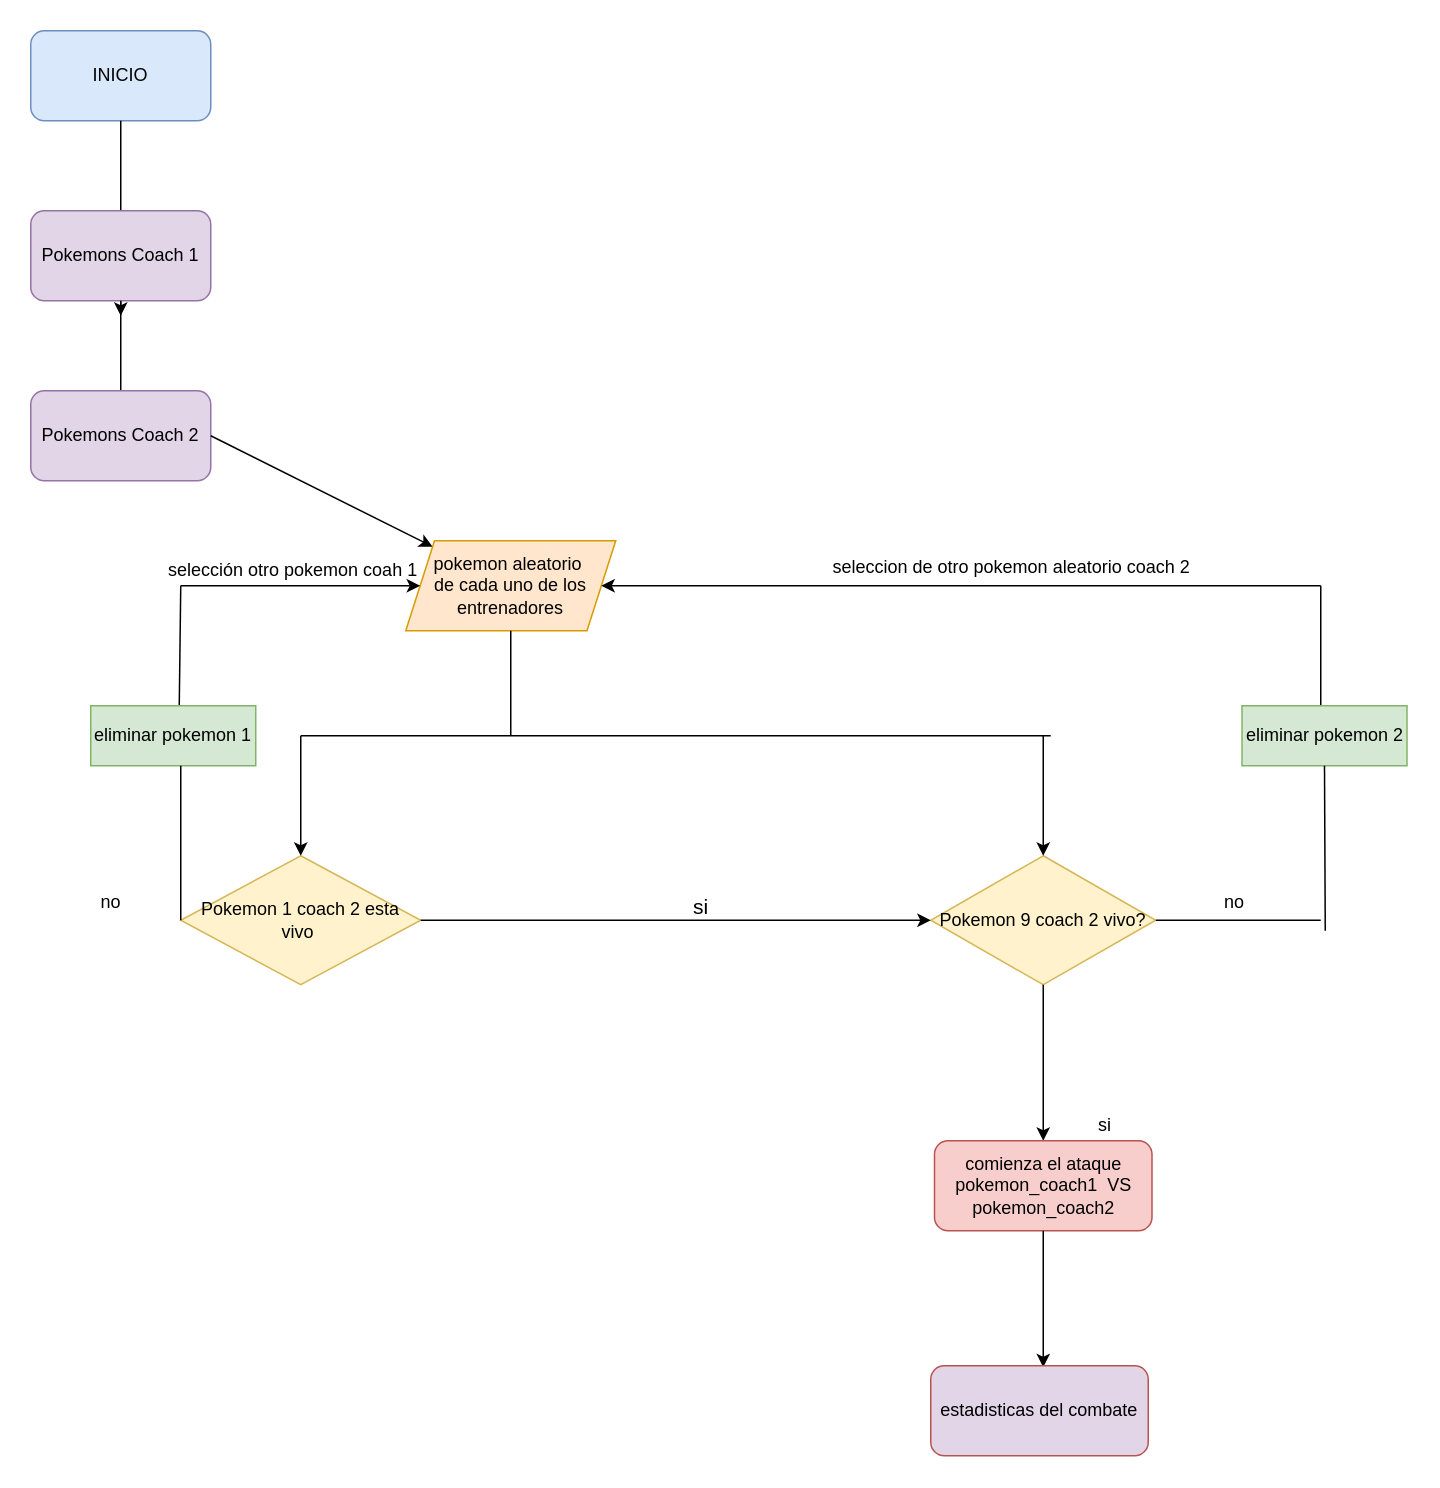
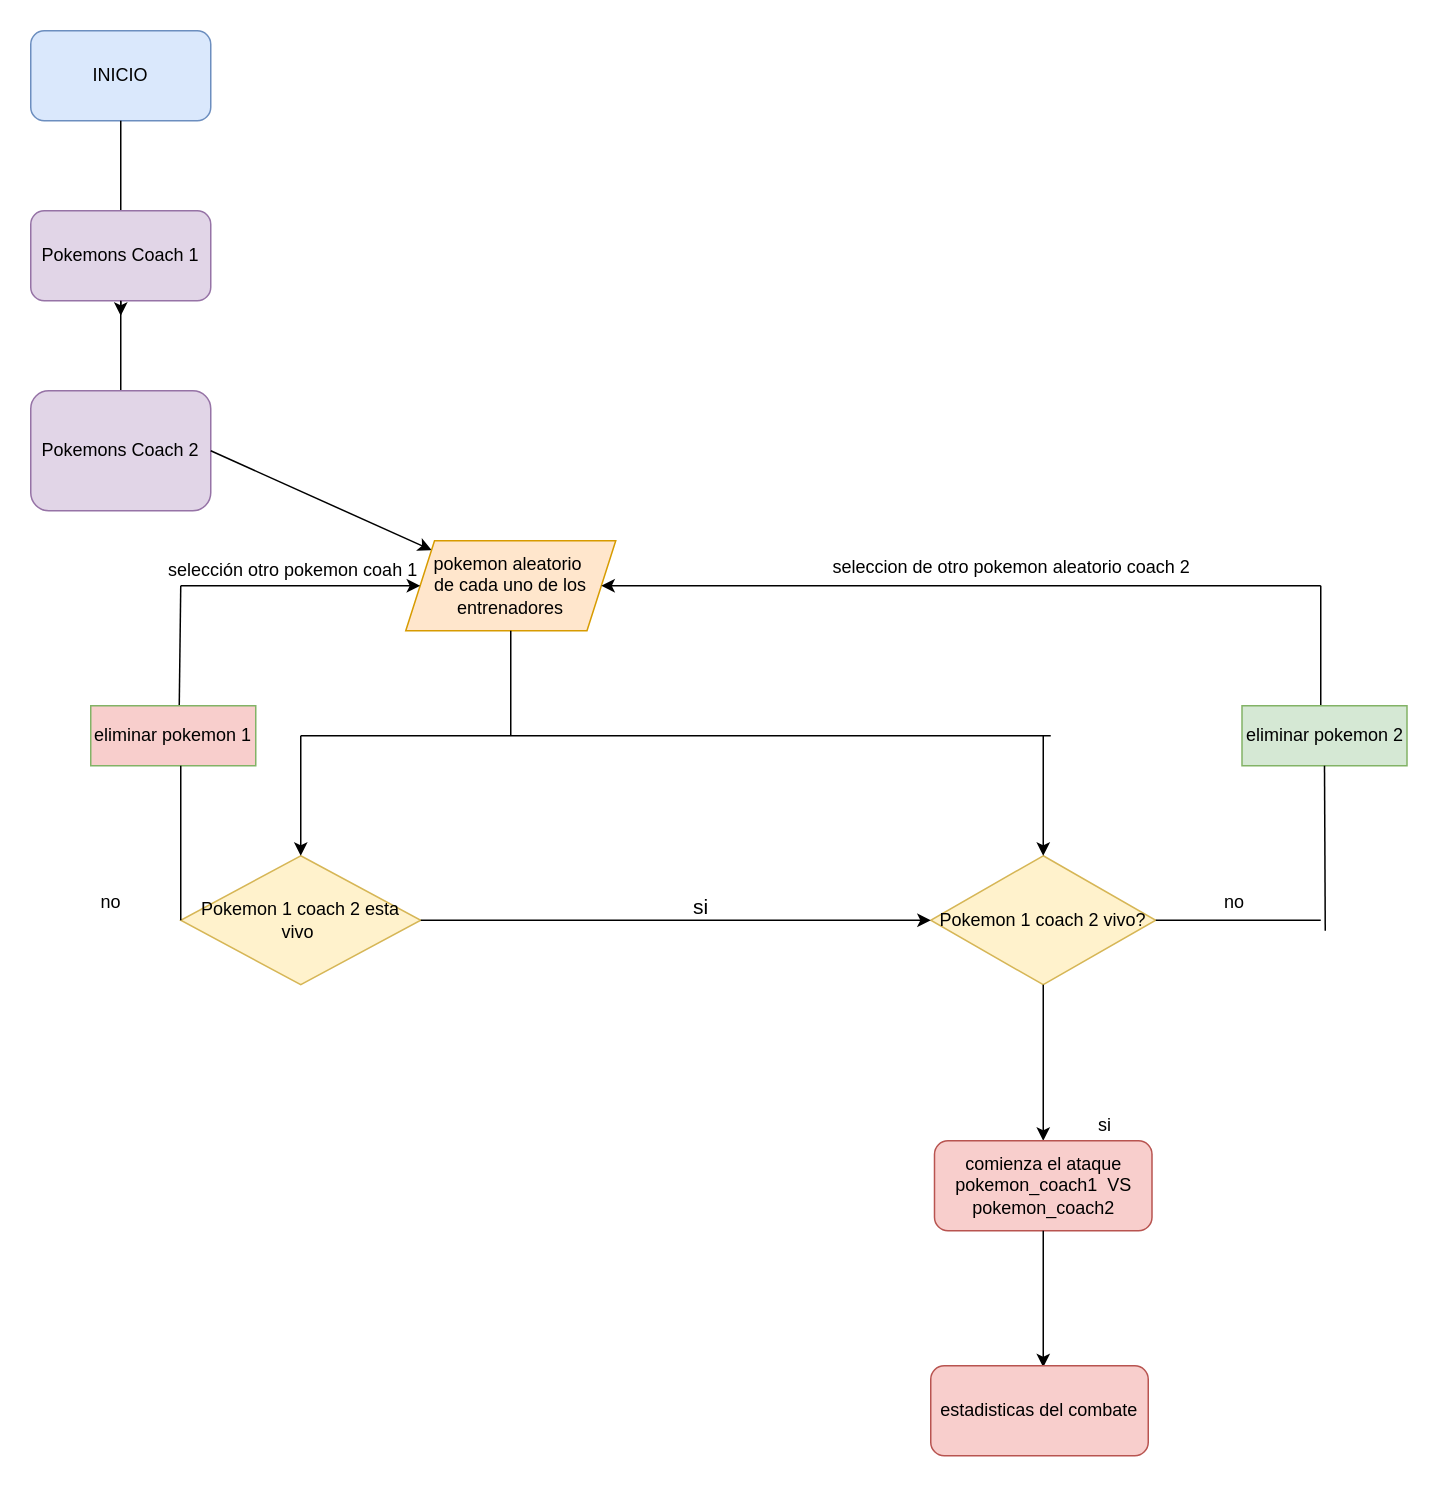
(121, 436) -> (121, 451)
(173, 736) -> (173, 736)
(1043, 920) -> (1043, 920)
(1040, 1411) -> (1040, 1411)
